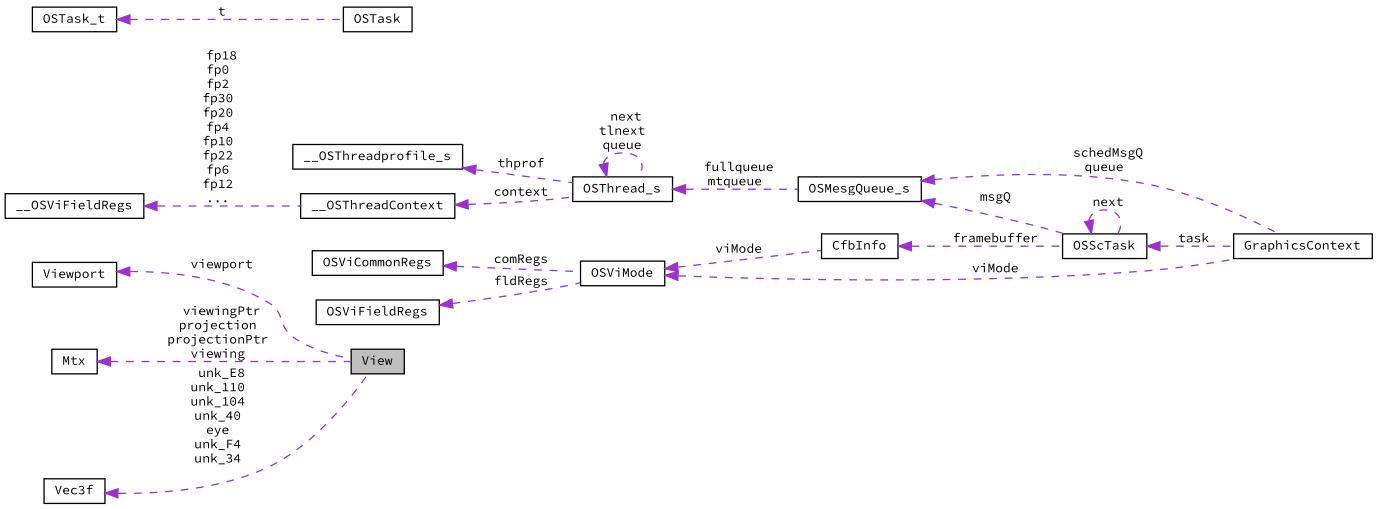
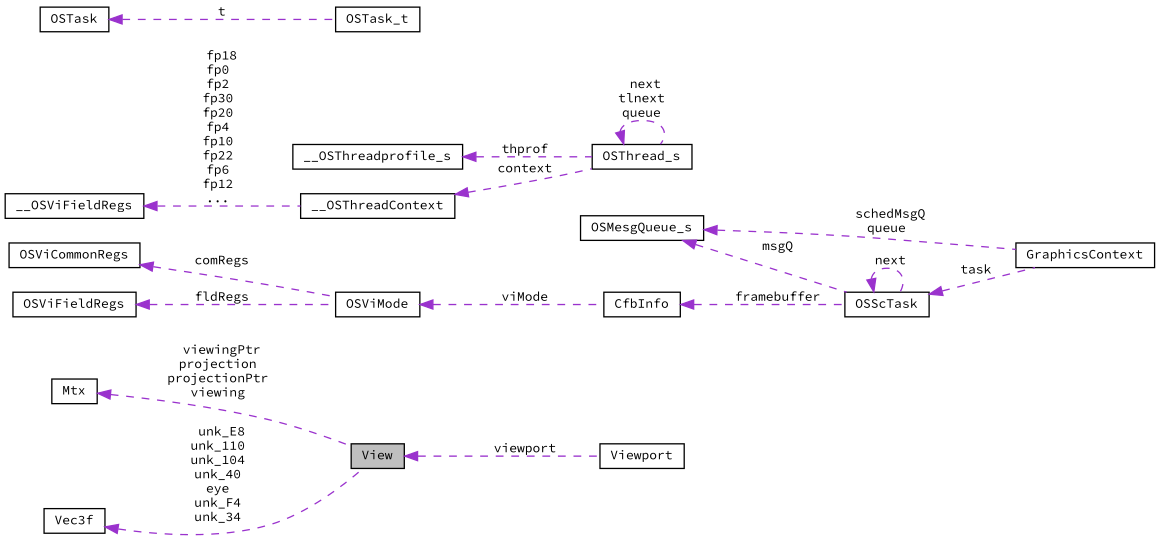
(237, 19) -> (229, 19)
(742, 189) -> none
(959, 279) -> none
(252, 294) -> (509, 456)
